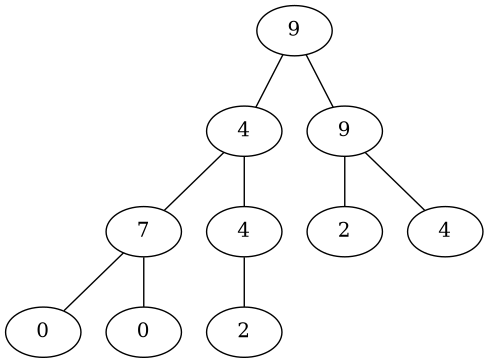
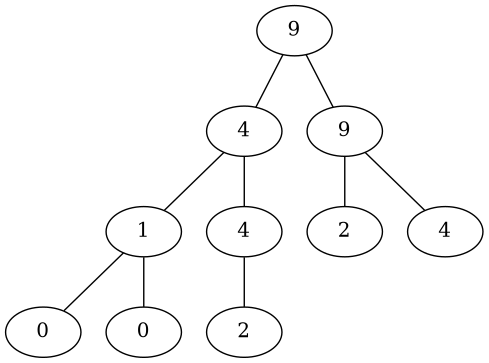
(144, 232) -> (144, 232)
